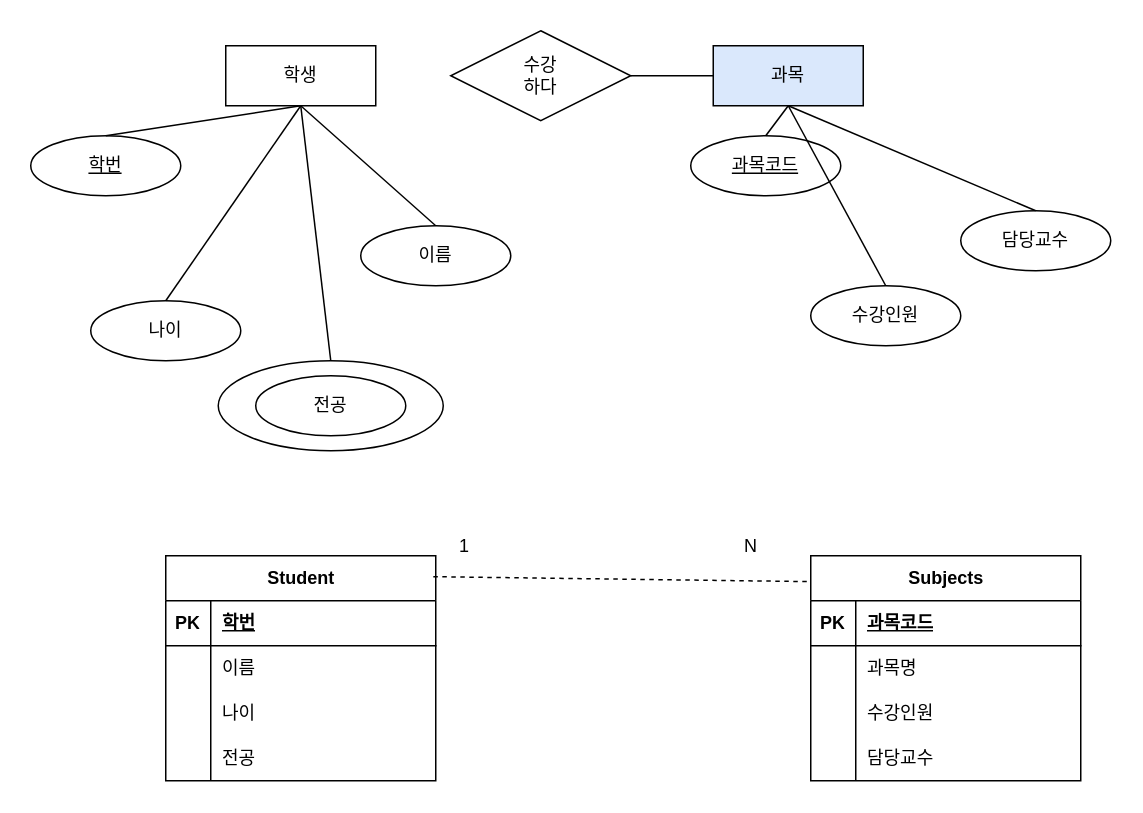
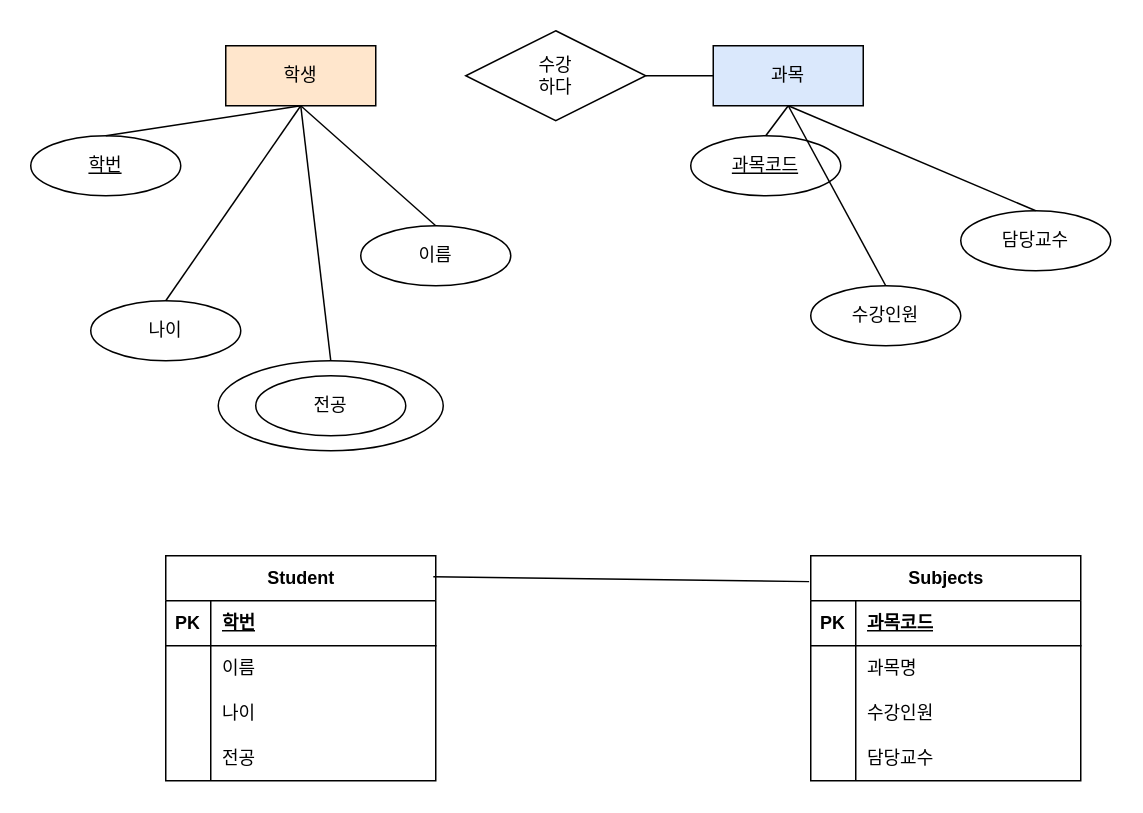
(301, 76) -> (301, 76)
(541, 76) -> (556, 76)
(481, 548) -> none
(766, 548) -> none
(623, 579) -> (623, 579)
